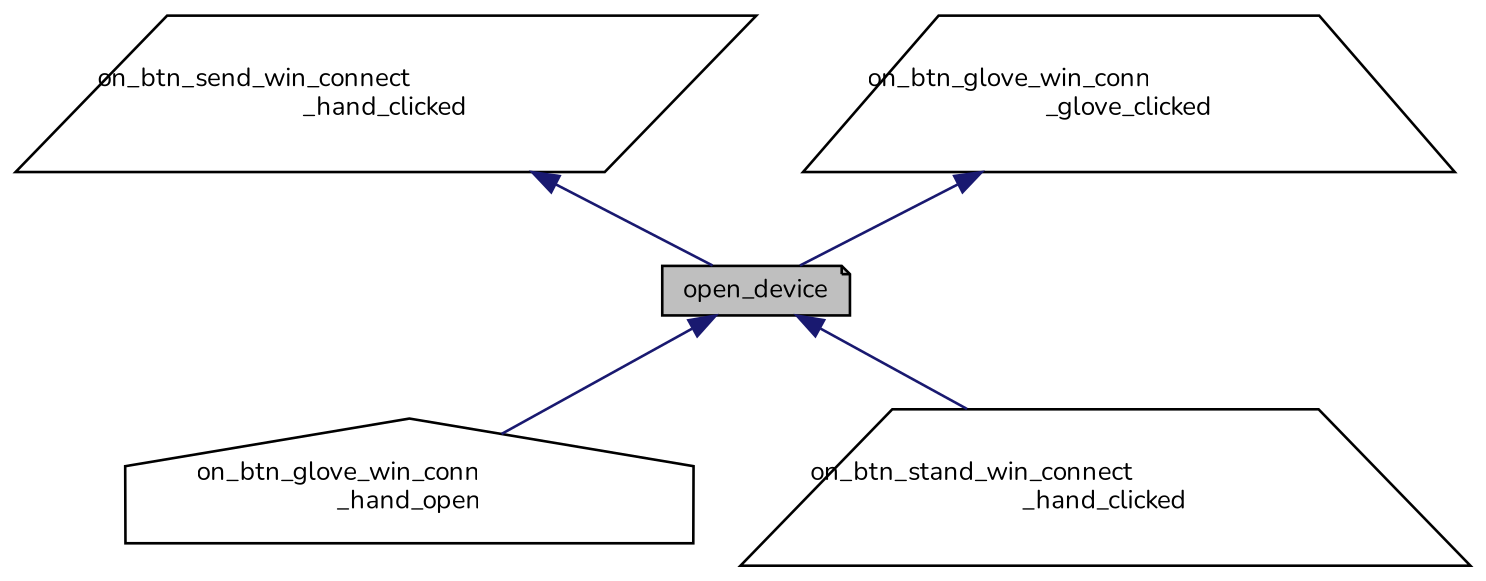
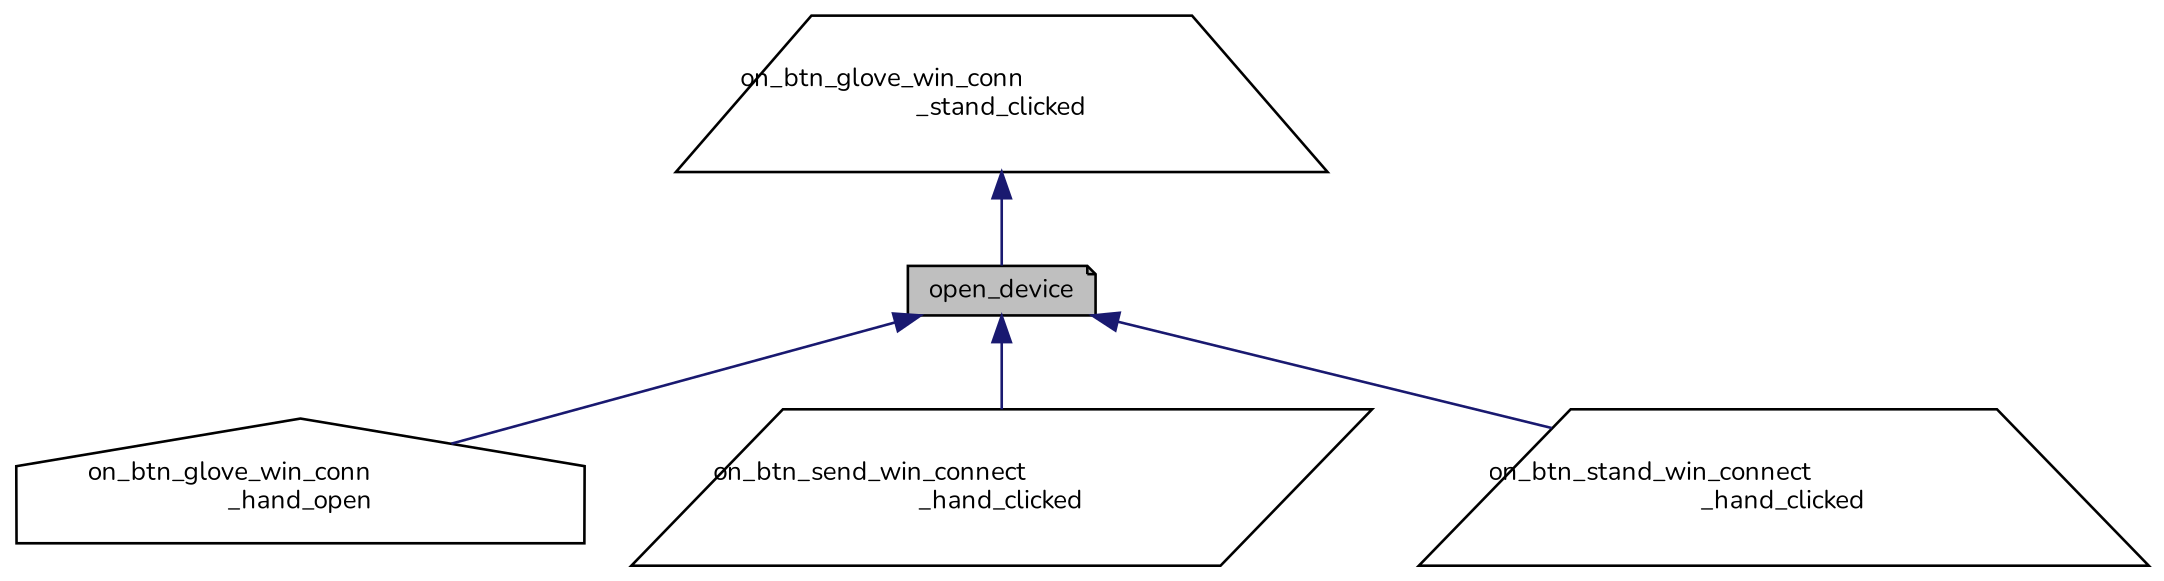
(1129, 94) -> (1002, 94)
(634, 225) -> (1002, 376)
